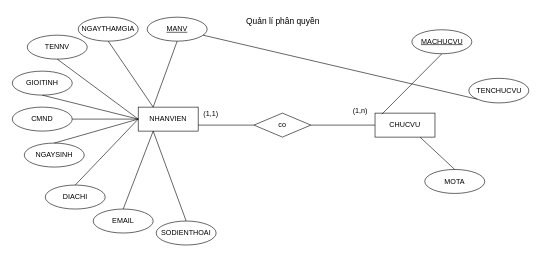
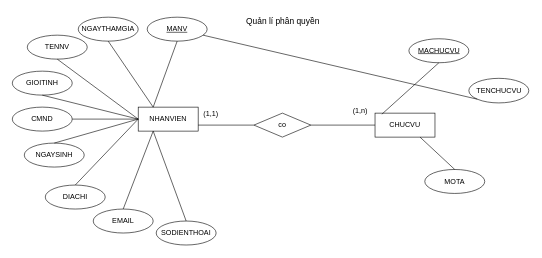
(442, 42) -> (439, 51)
